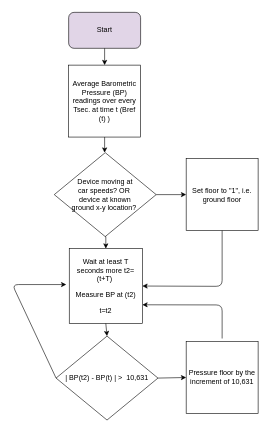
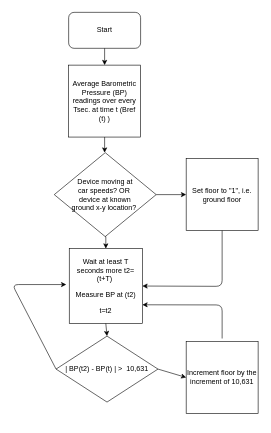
(105, 30) -> (105, 30)
(107, 378) -> (107, 369)
(222, 378) -> (222, 378)
